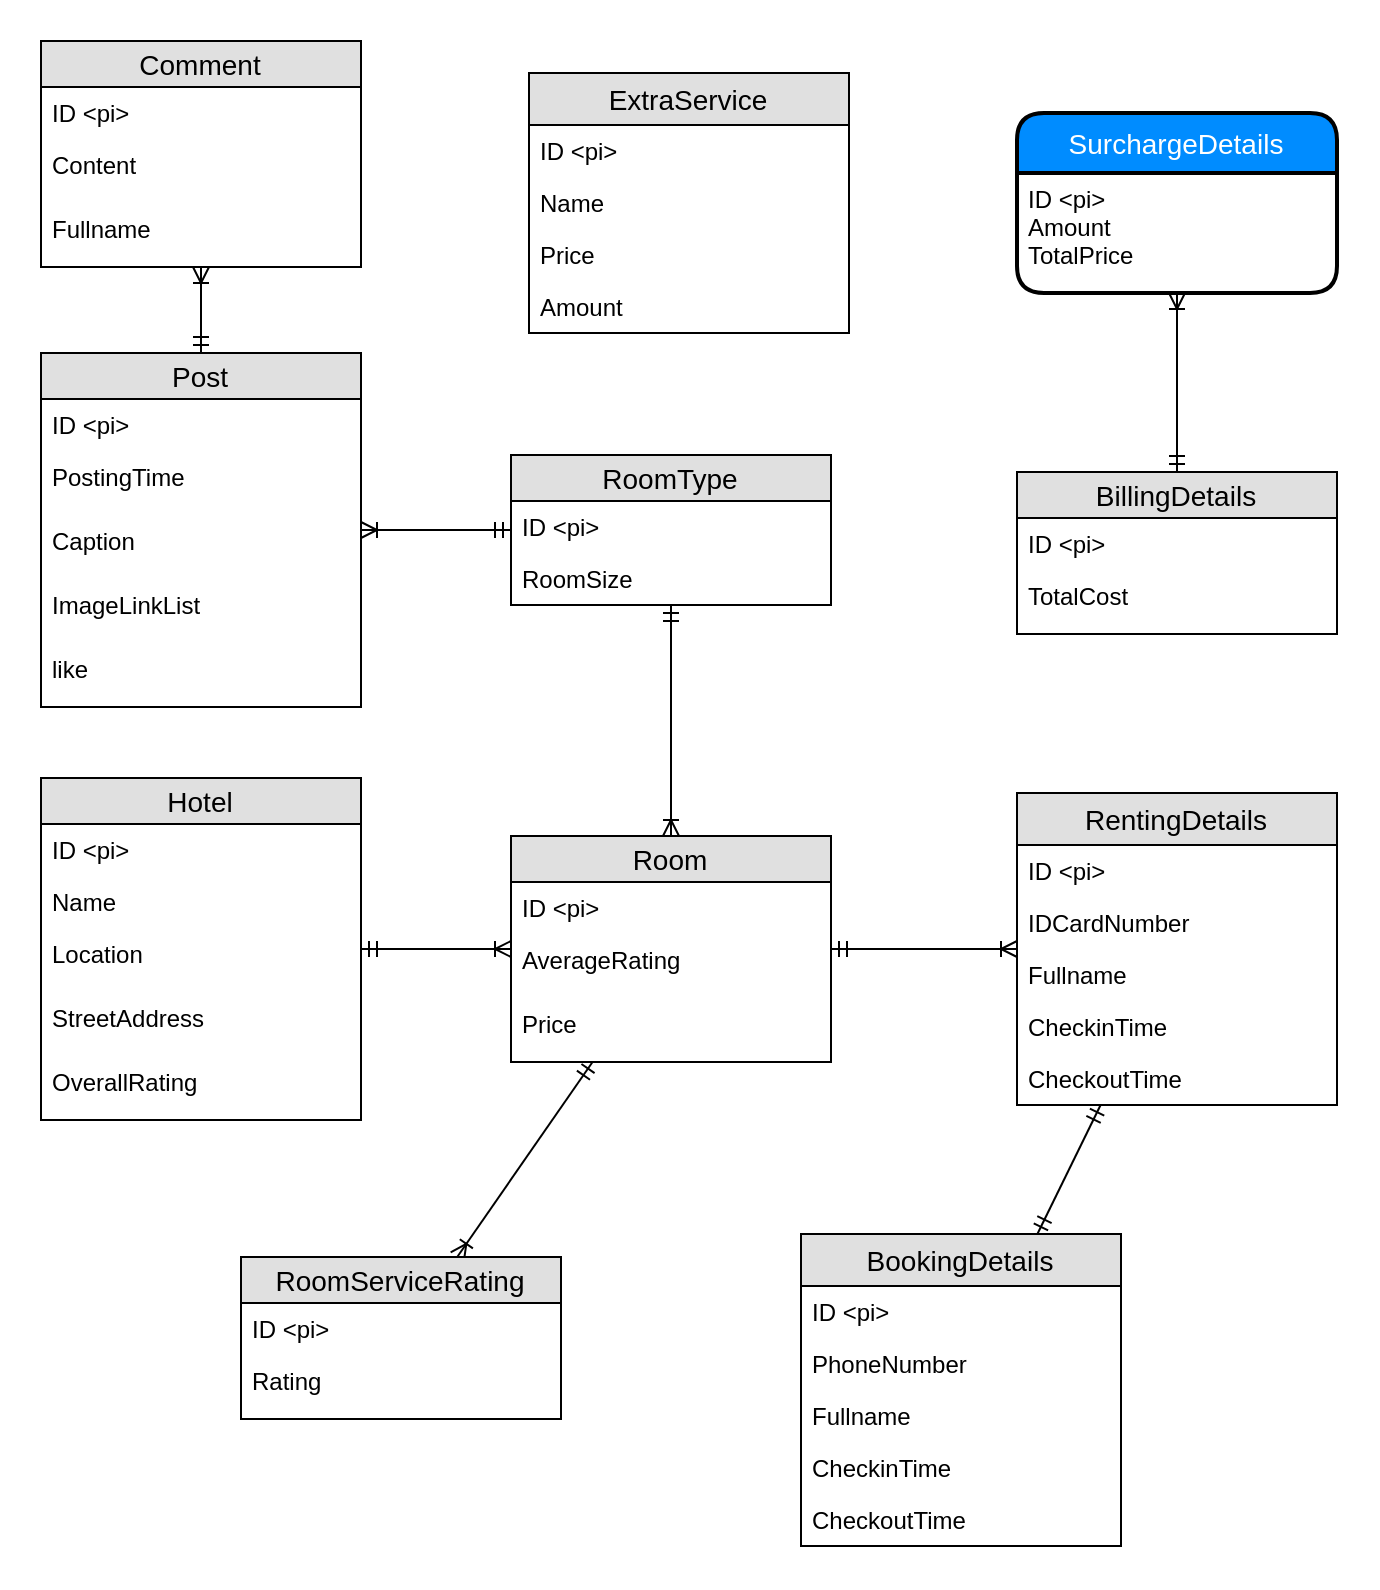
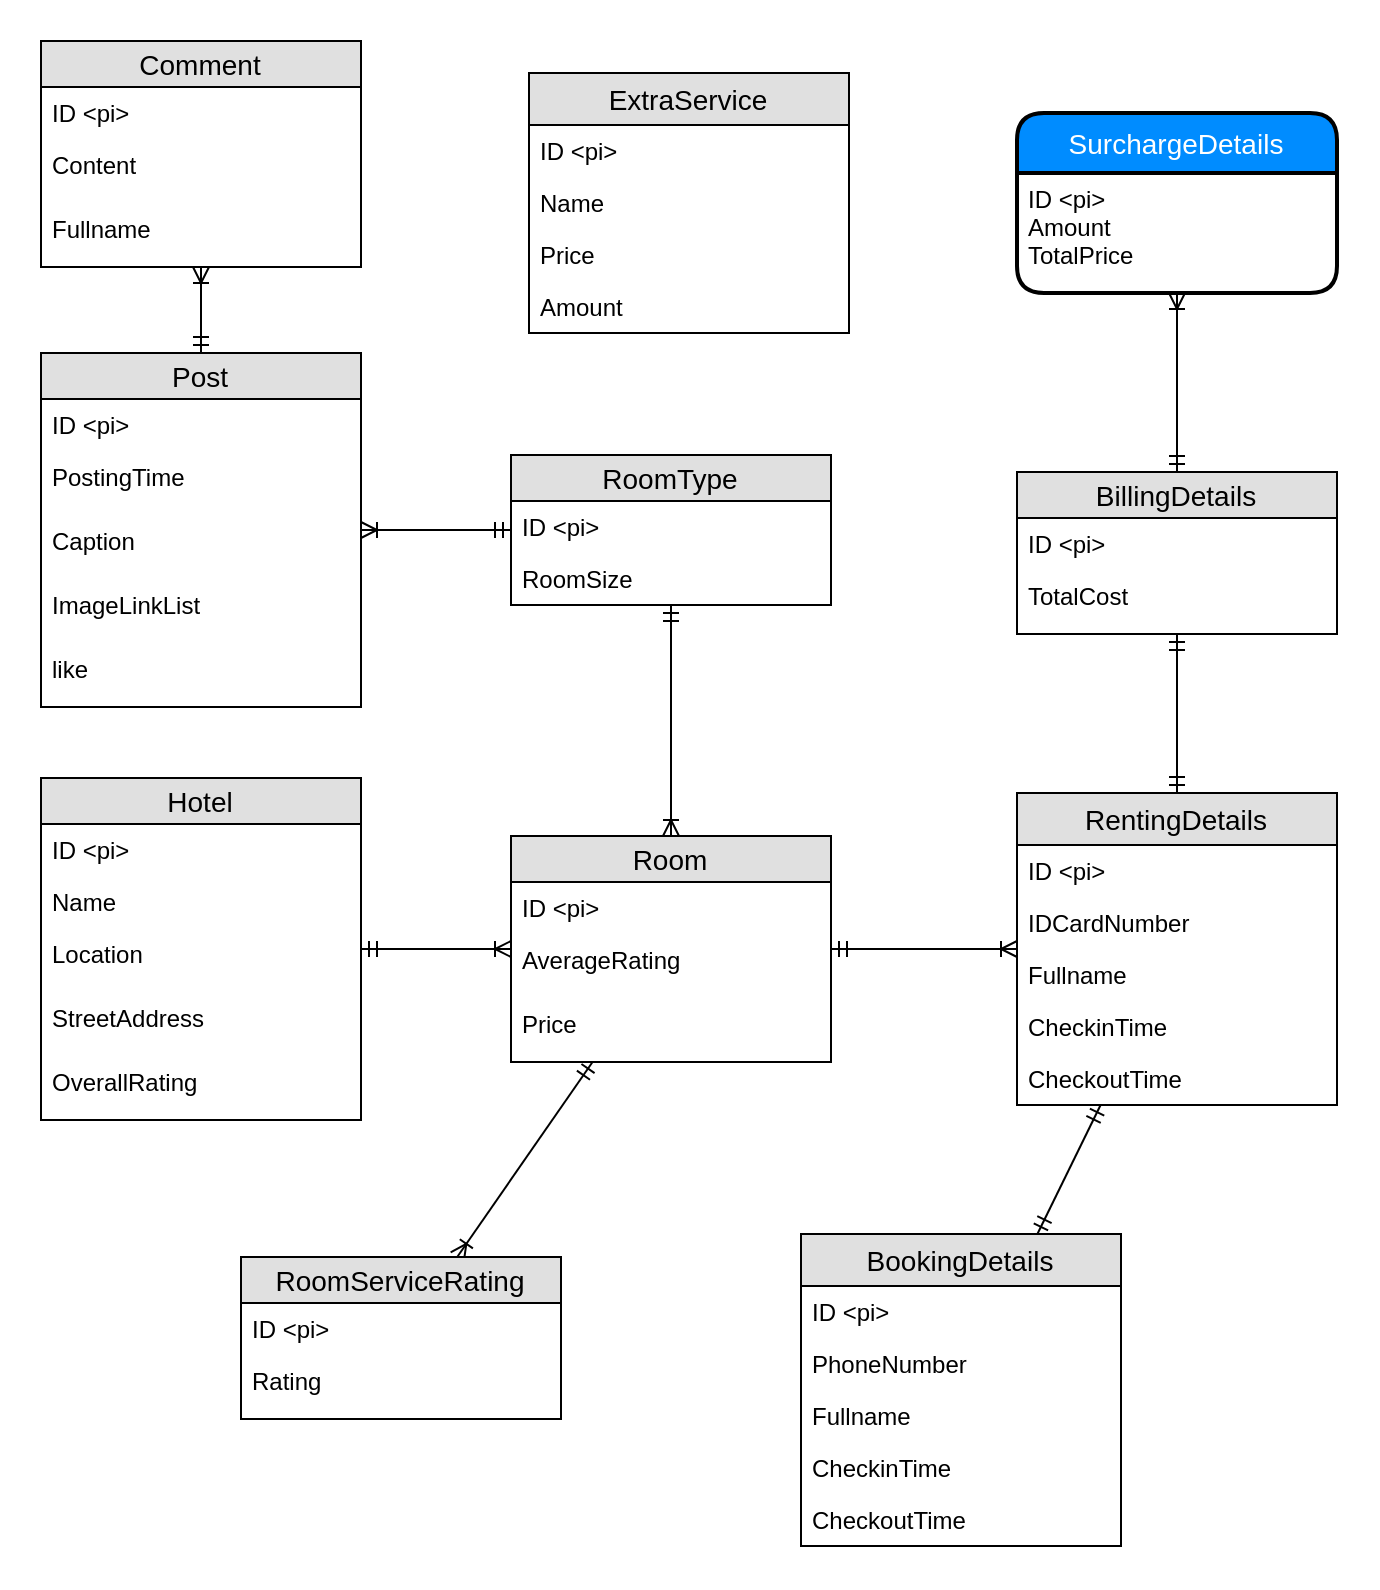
none -> (1177, 714)
